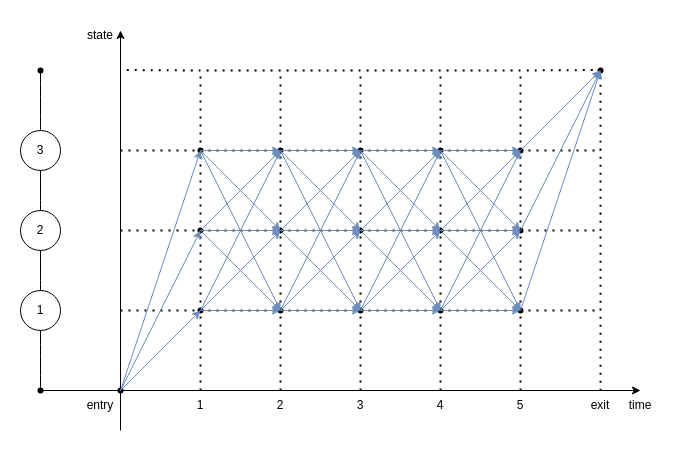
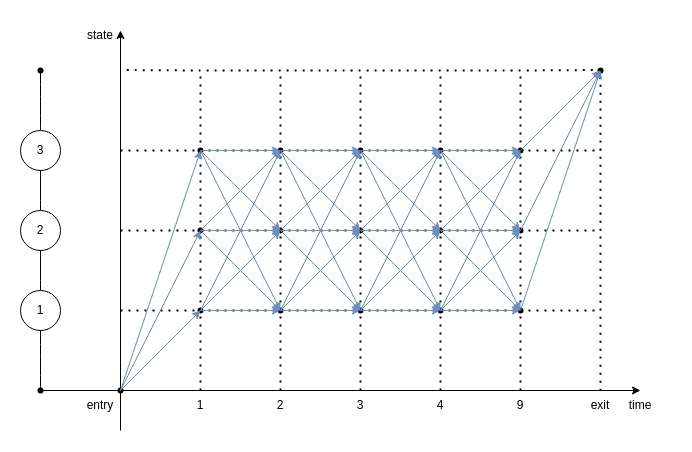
(521, 406) -> (521, 406)
